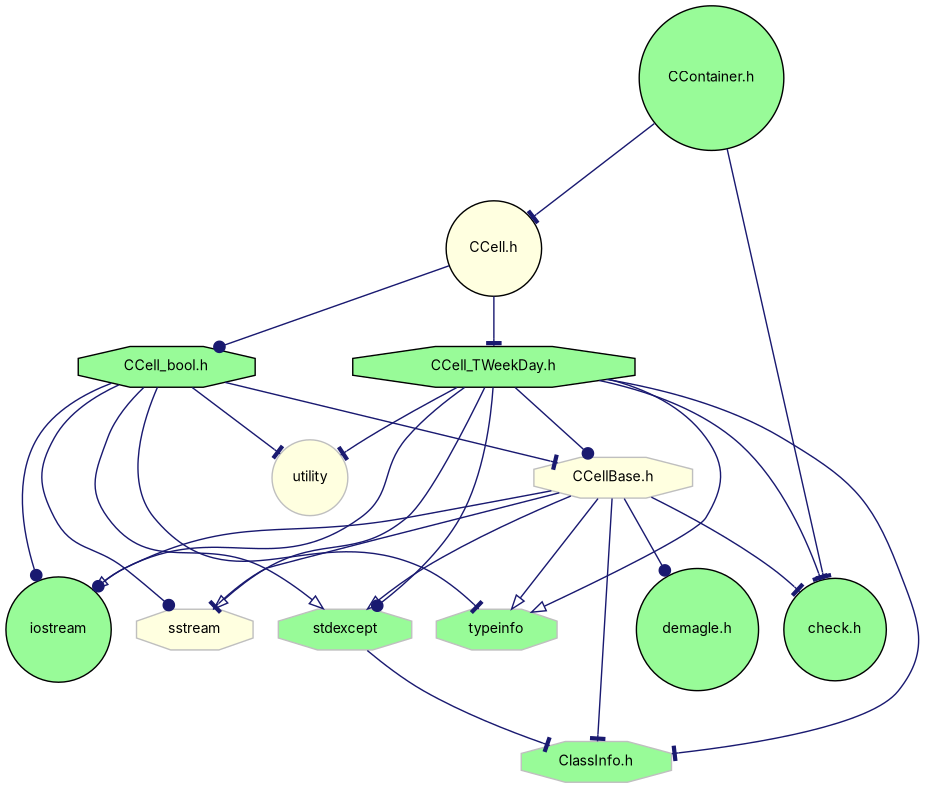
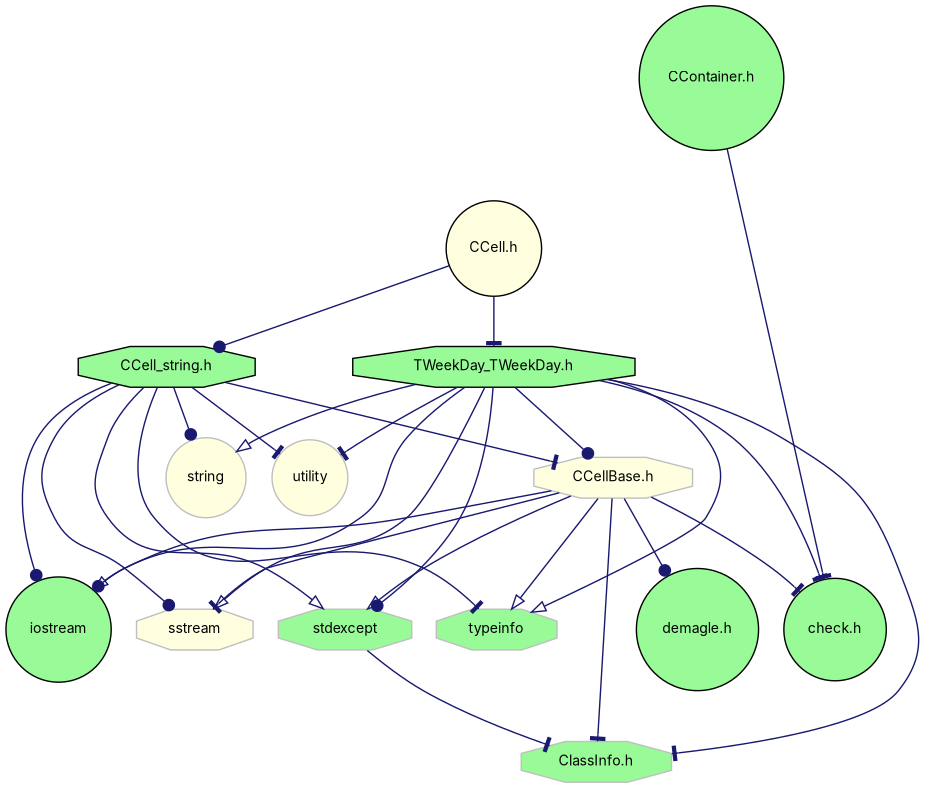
(595, 169) -> none
(167, 367) -> (167, 367)
(494, 367) -> (494, 367)
none -> (206, 478)
